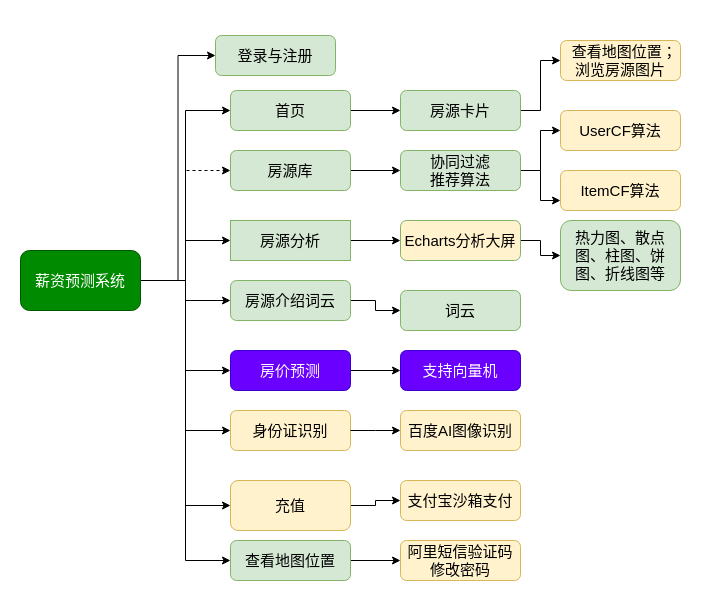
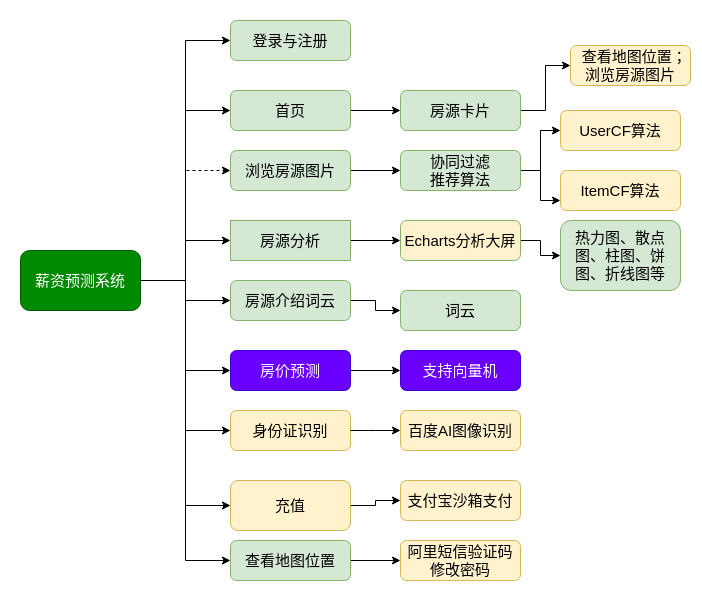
(276, 56) -> (291, 41)
(621, 61) -> (631, 66)
(291, 171) -> (291, 171)
